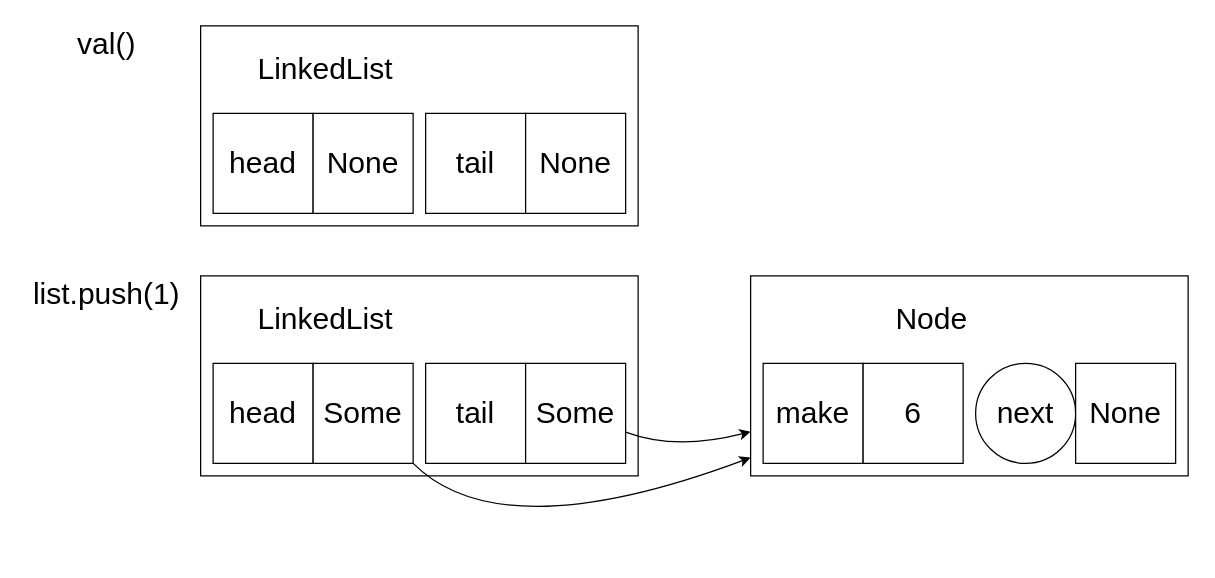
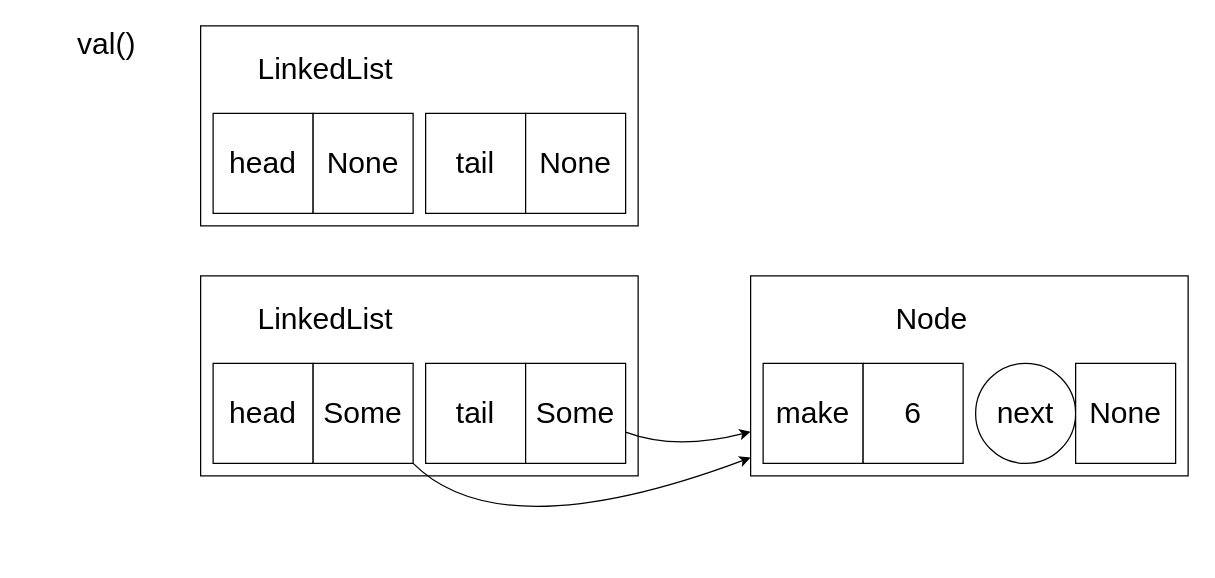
(107, 294) -> none
